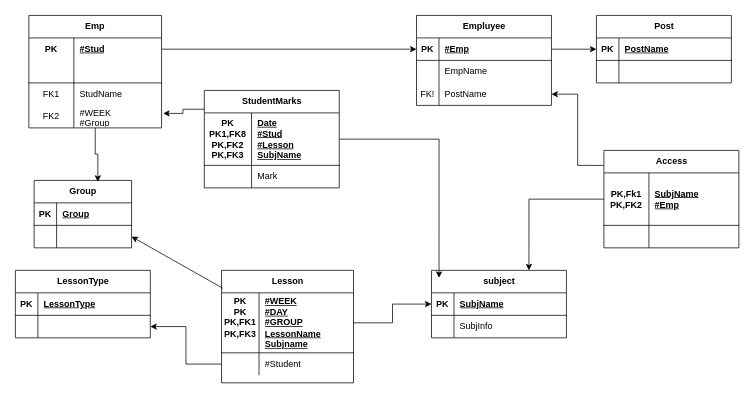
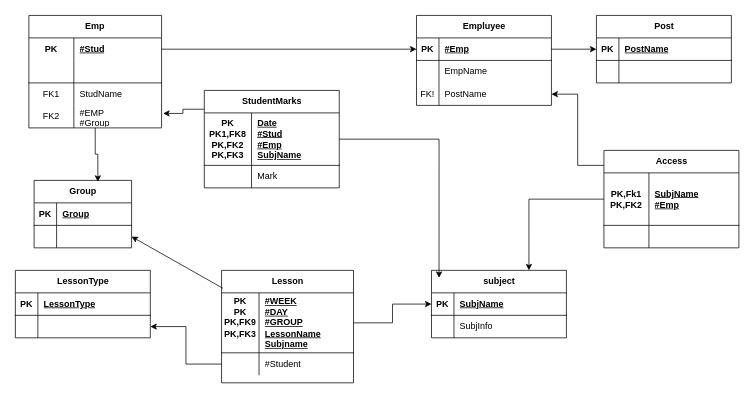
(95, 117) -> (95, 117)
(278, 139) -> (278, 139)
(240, 323) -> (240, 323)
